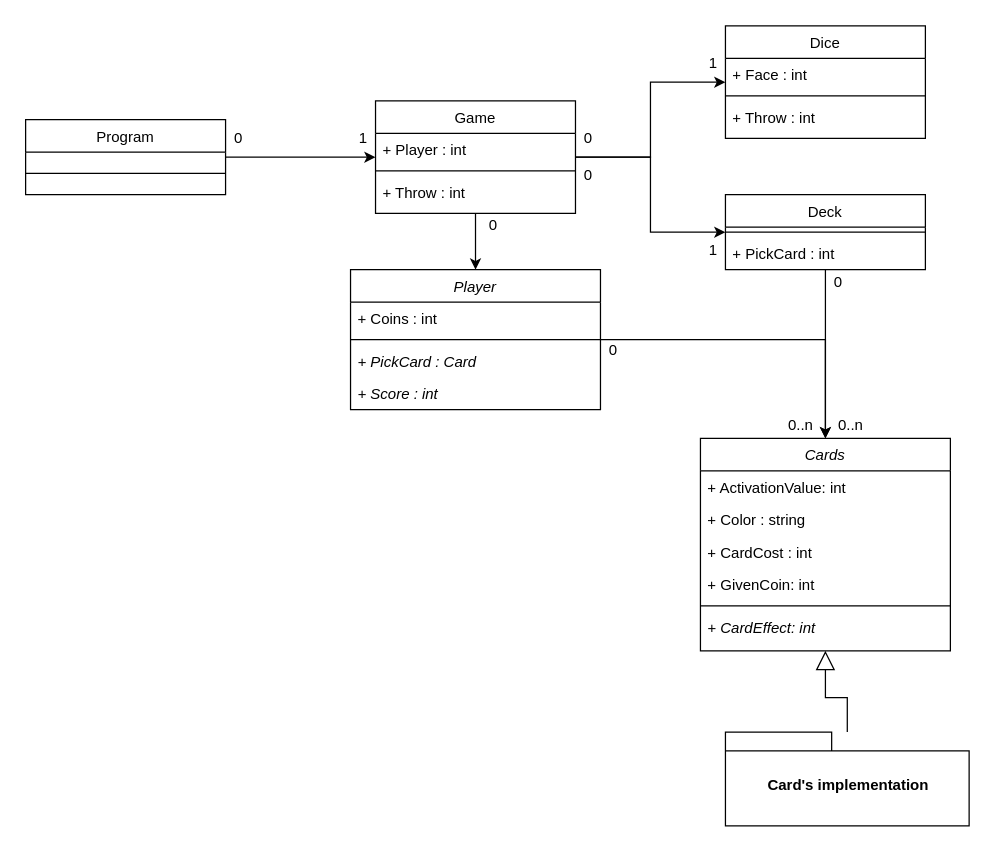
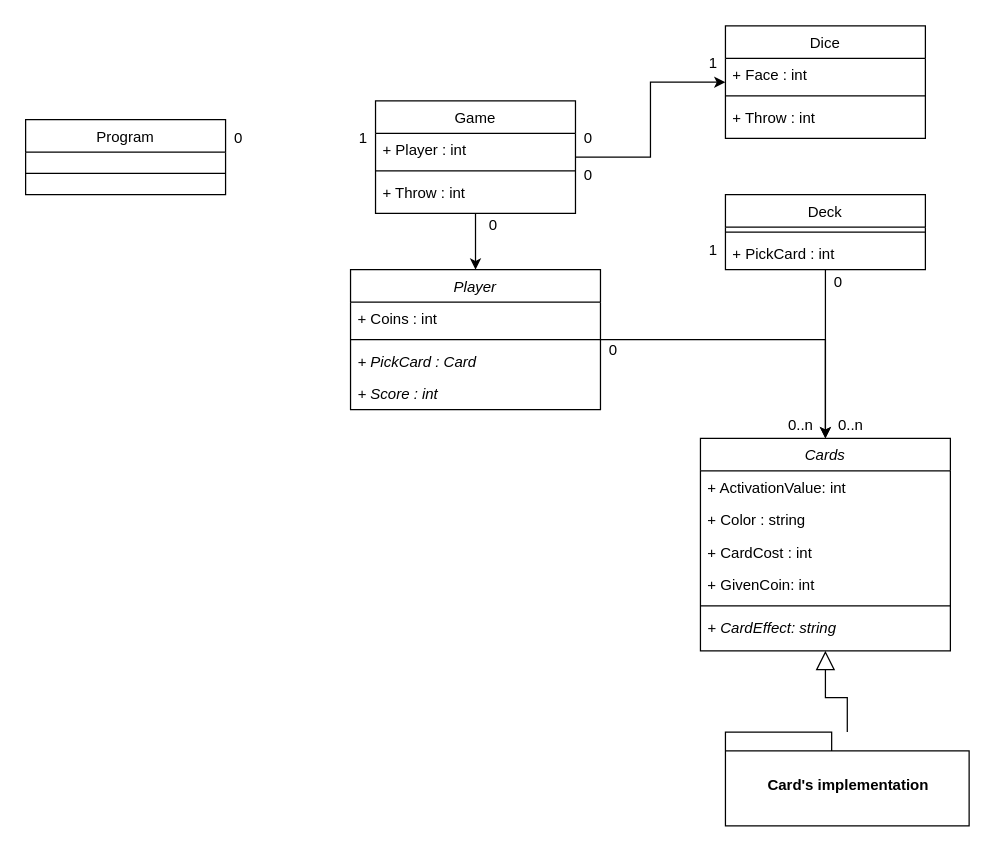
(297, 157) -> none
(651, 228) -> none
(771, 628) -> (784, 628)
